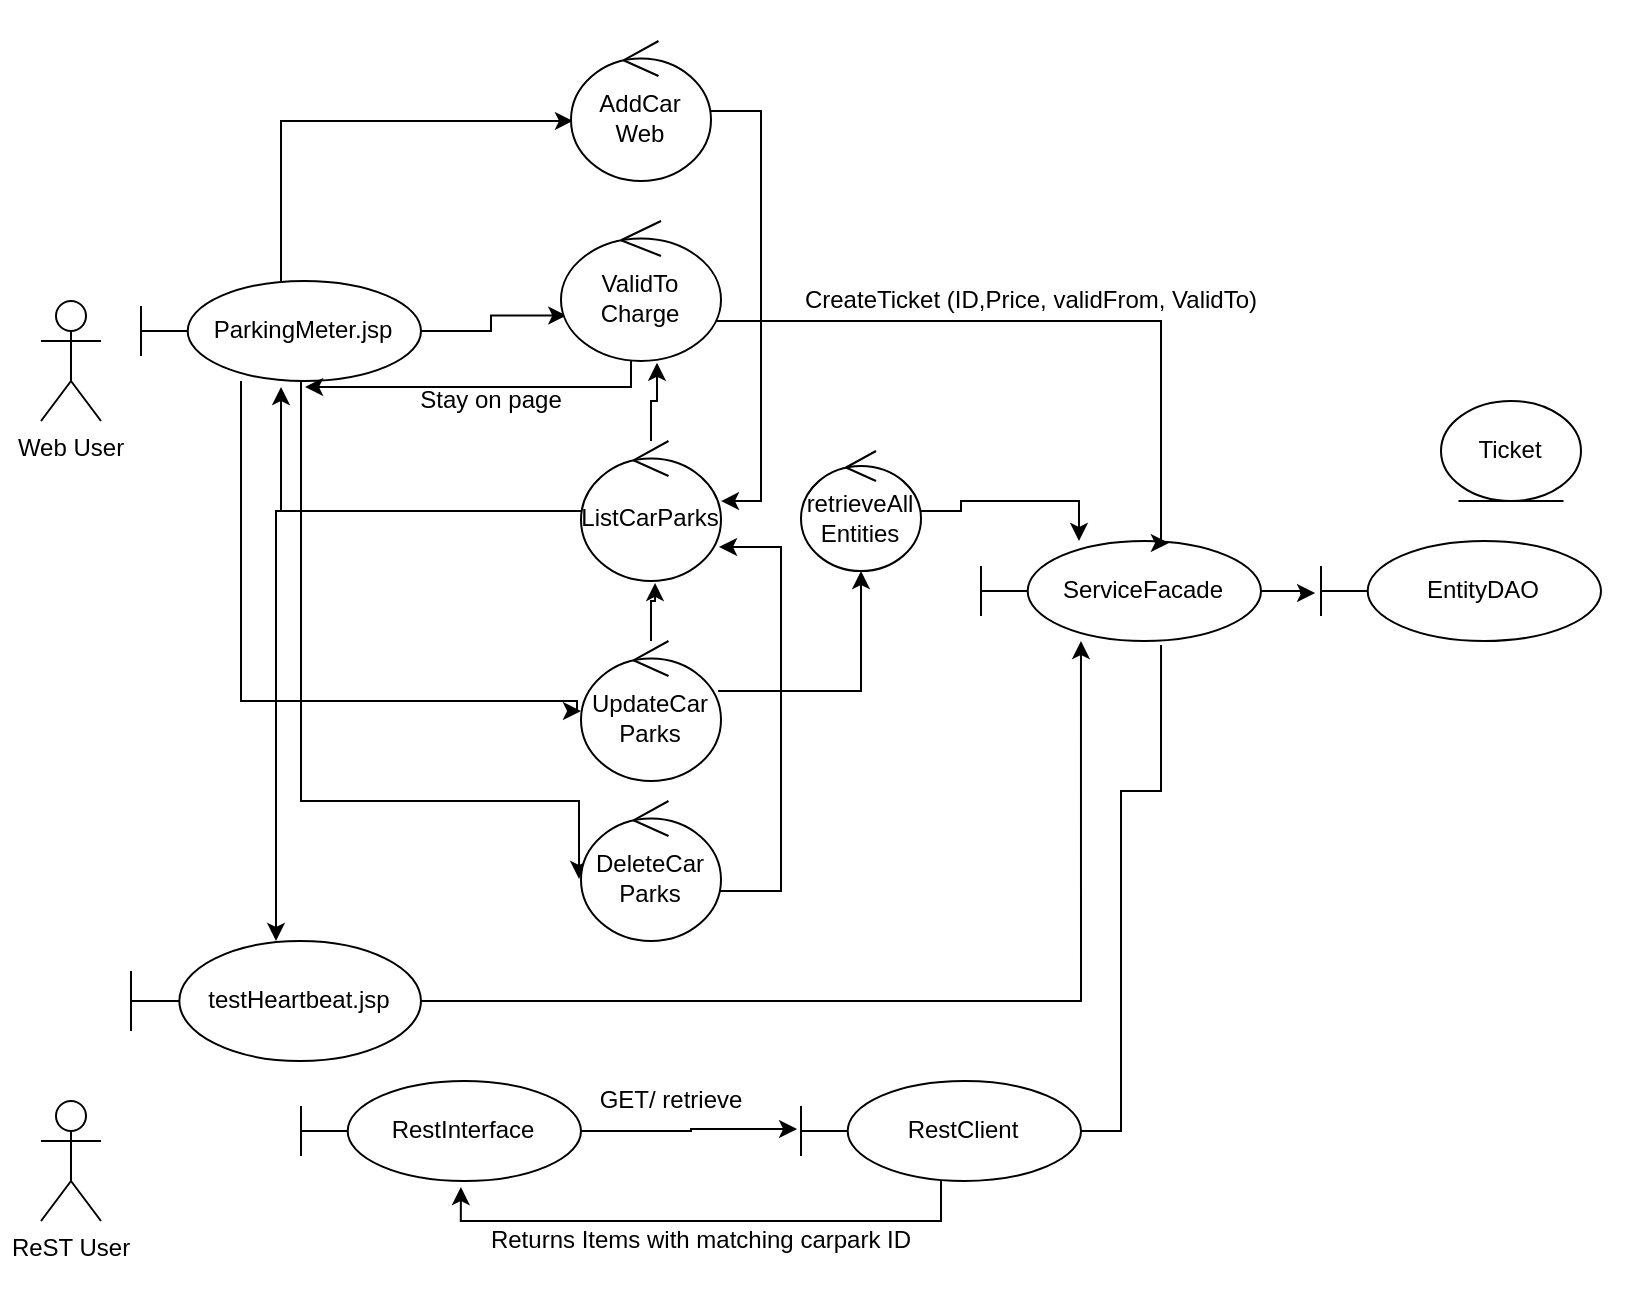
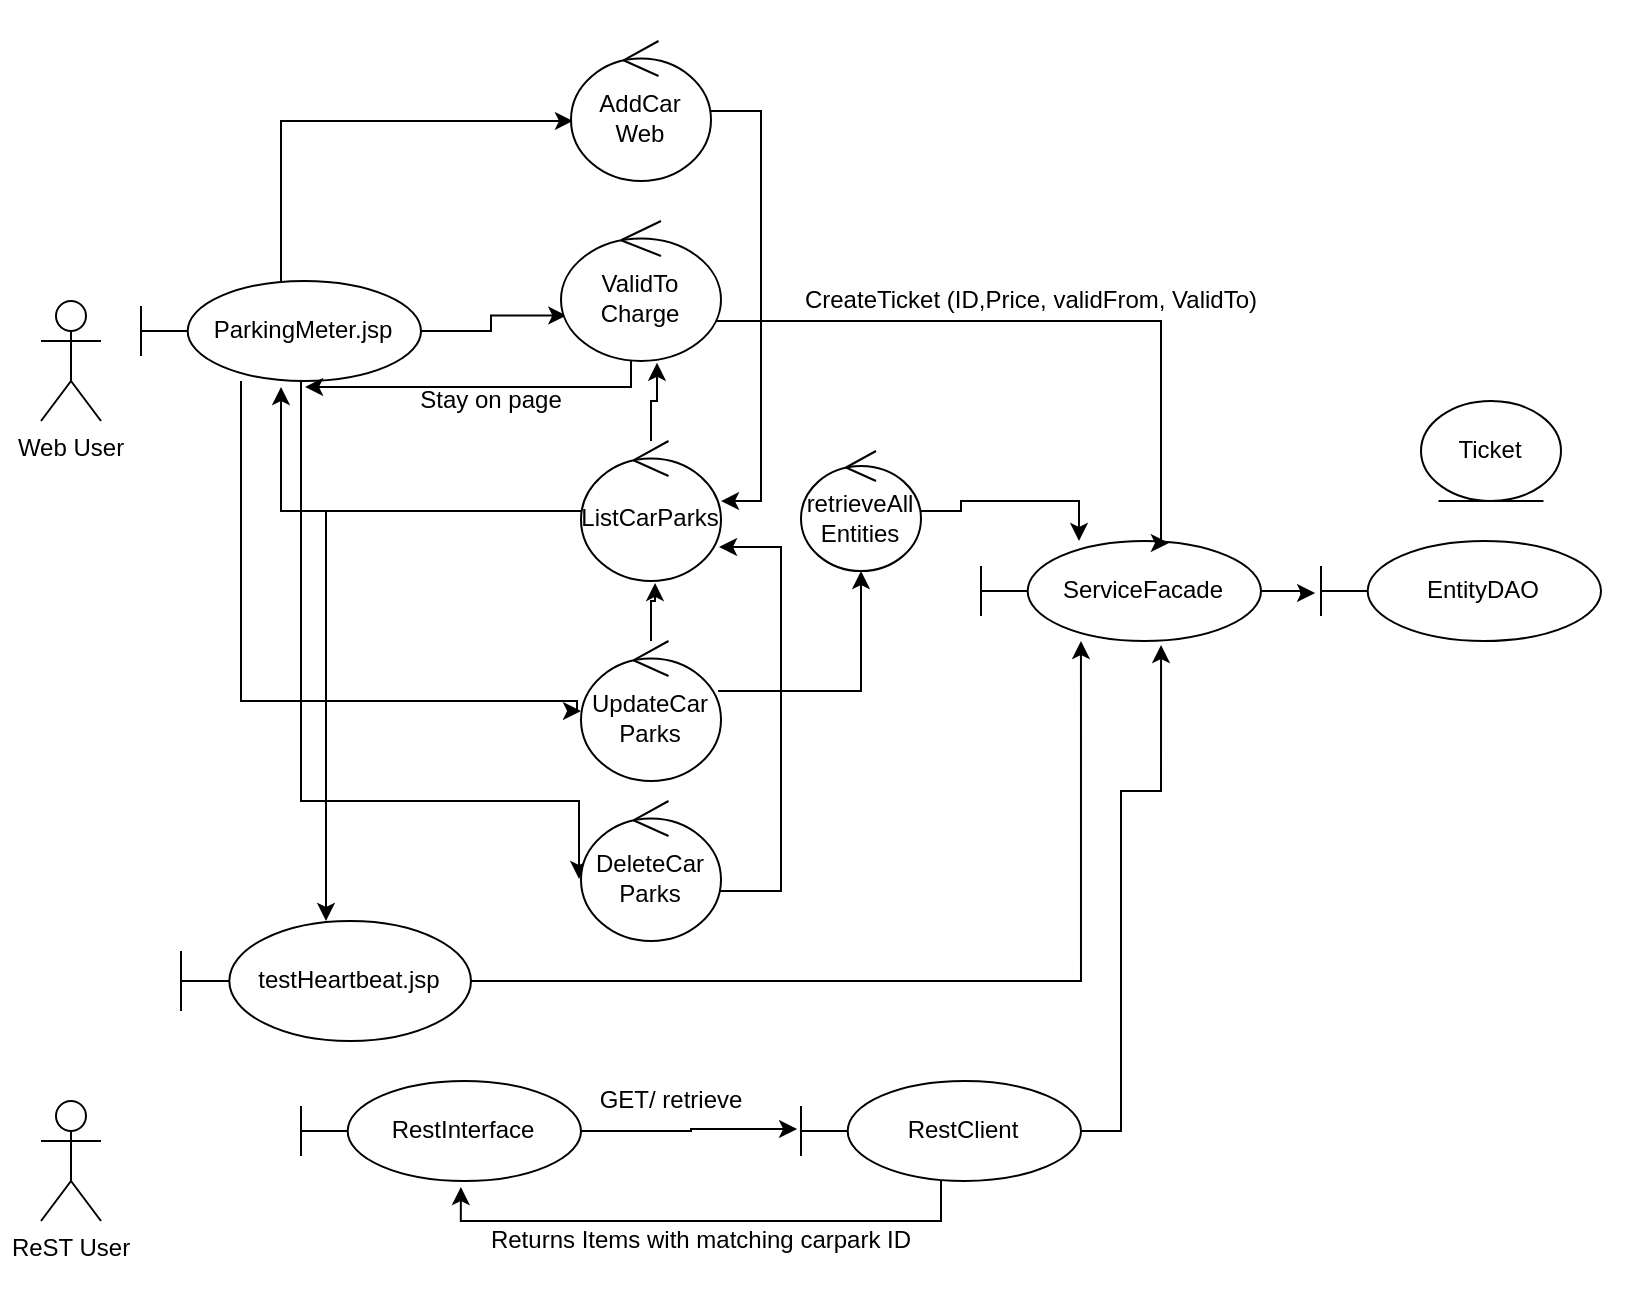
(1511, 451) -> (1491, 451)
(1161, 653) -> (1161, 660)
(276, 1001) -> (326, 981)
